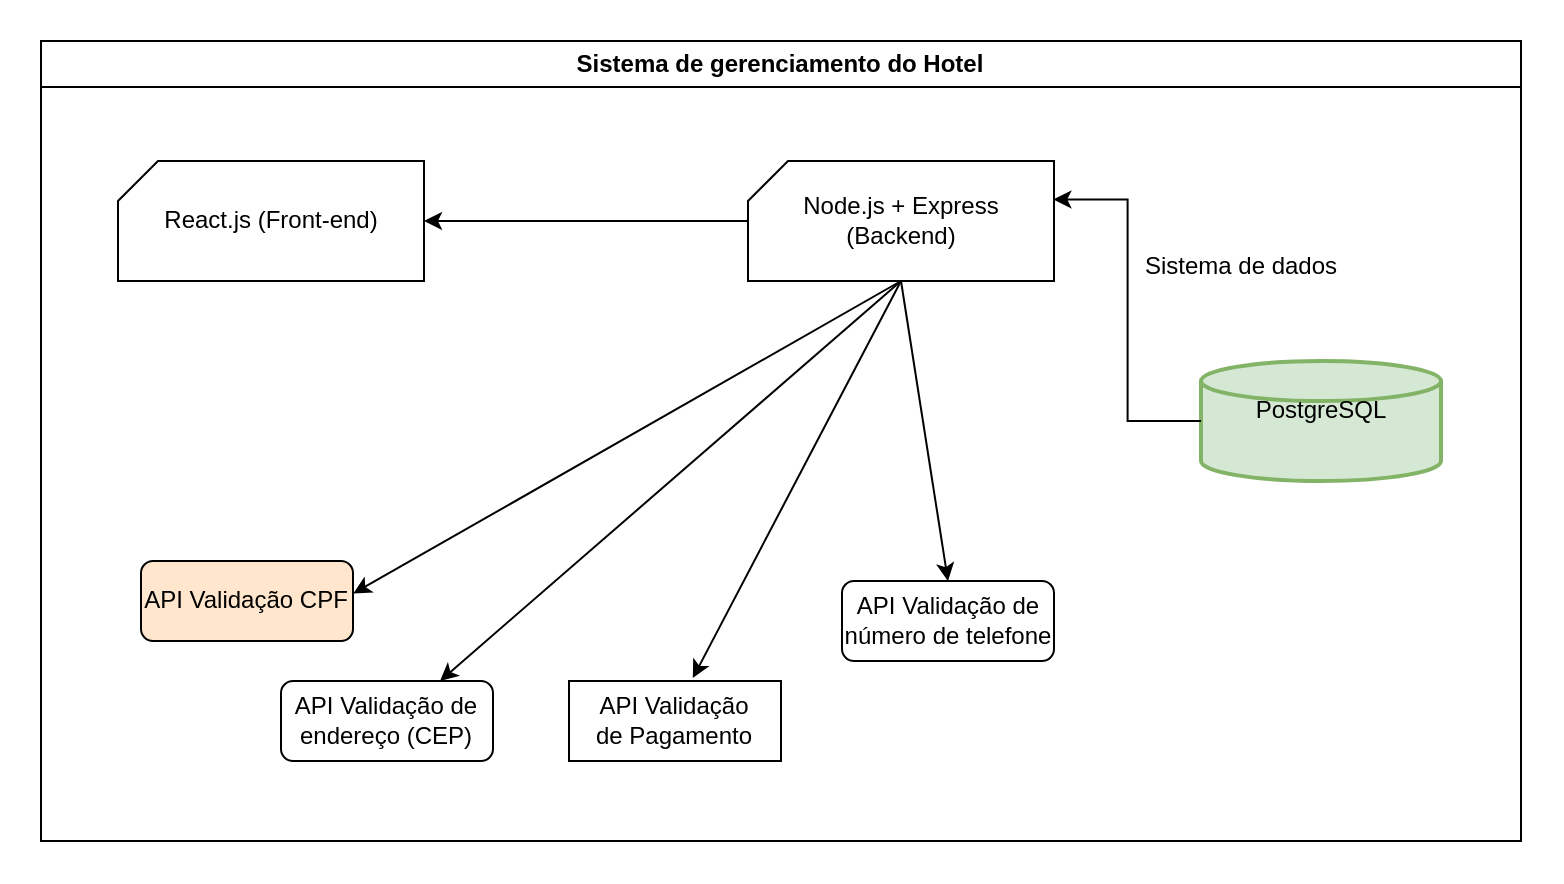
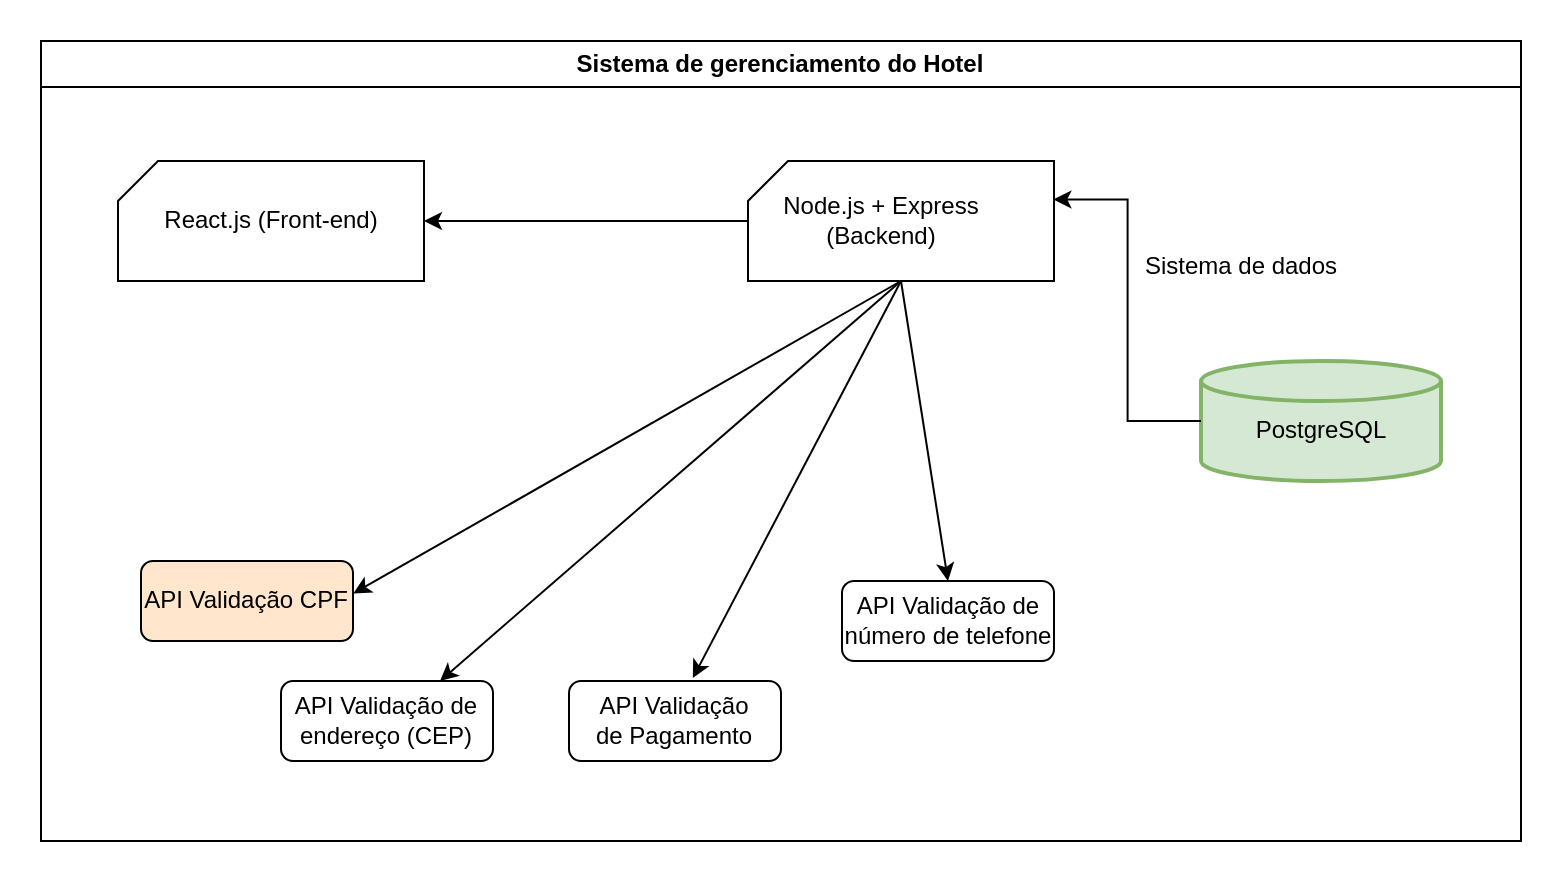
(901, 221) -> (881, 221)
(1321, 411) -> (1321, 431)
(675, 721) -> (675, 721)
